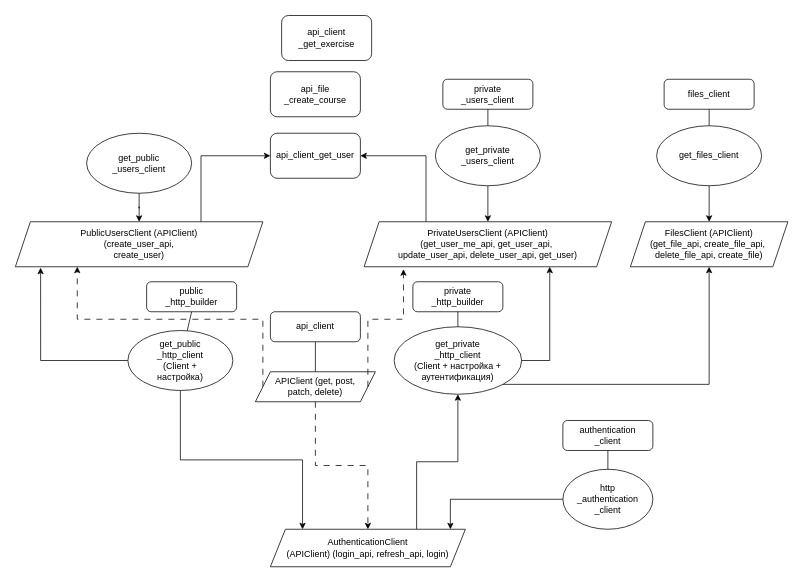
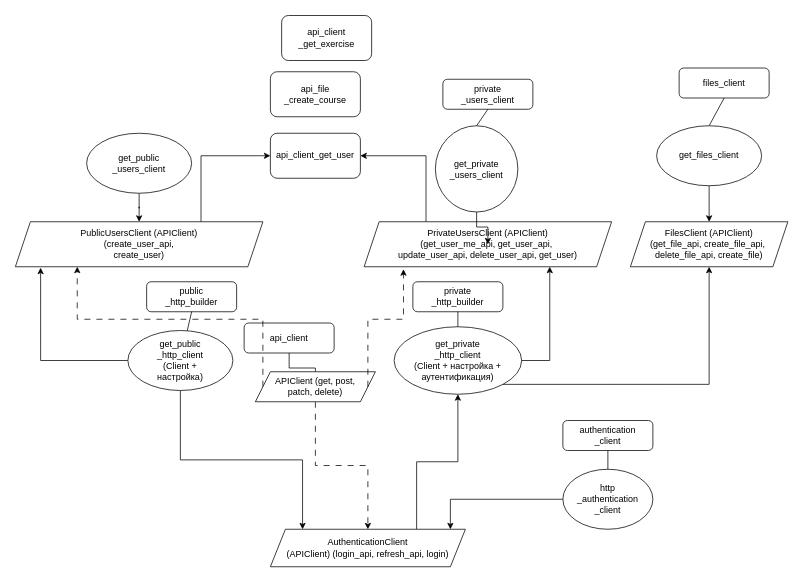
(709, 94) -> (724, 83)
(488, 156) -> (477, 169)
(315, 327) -> (289, 338)
